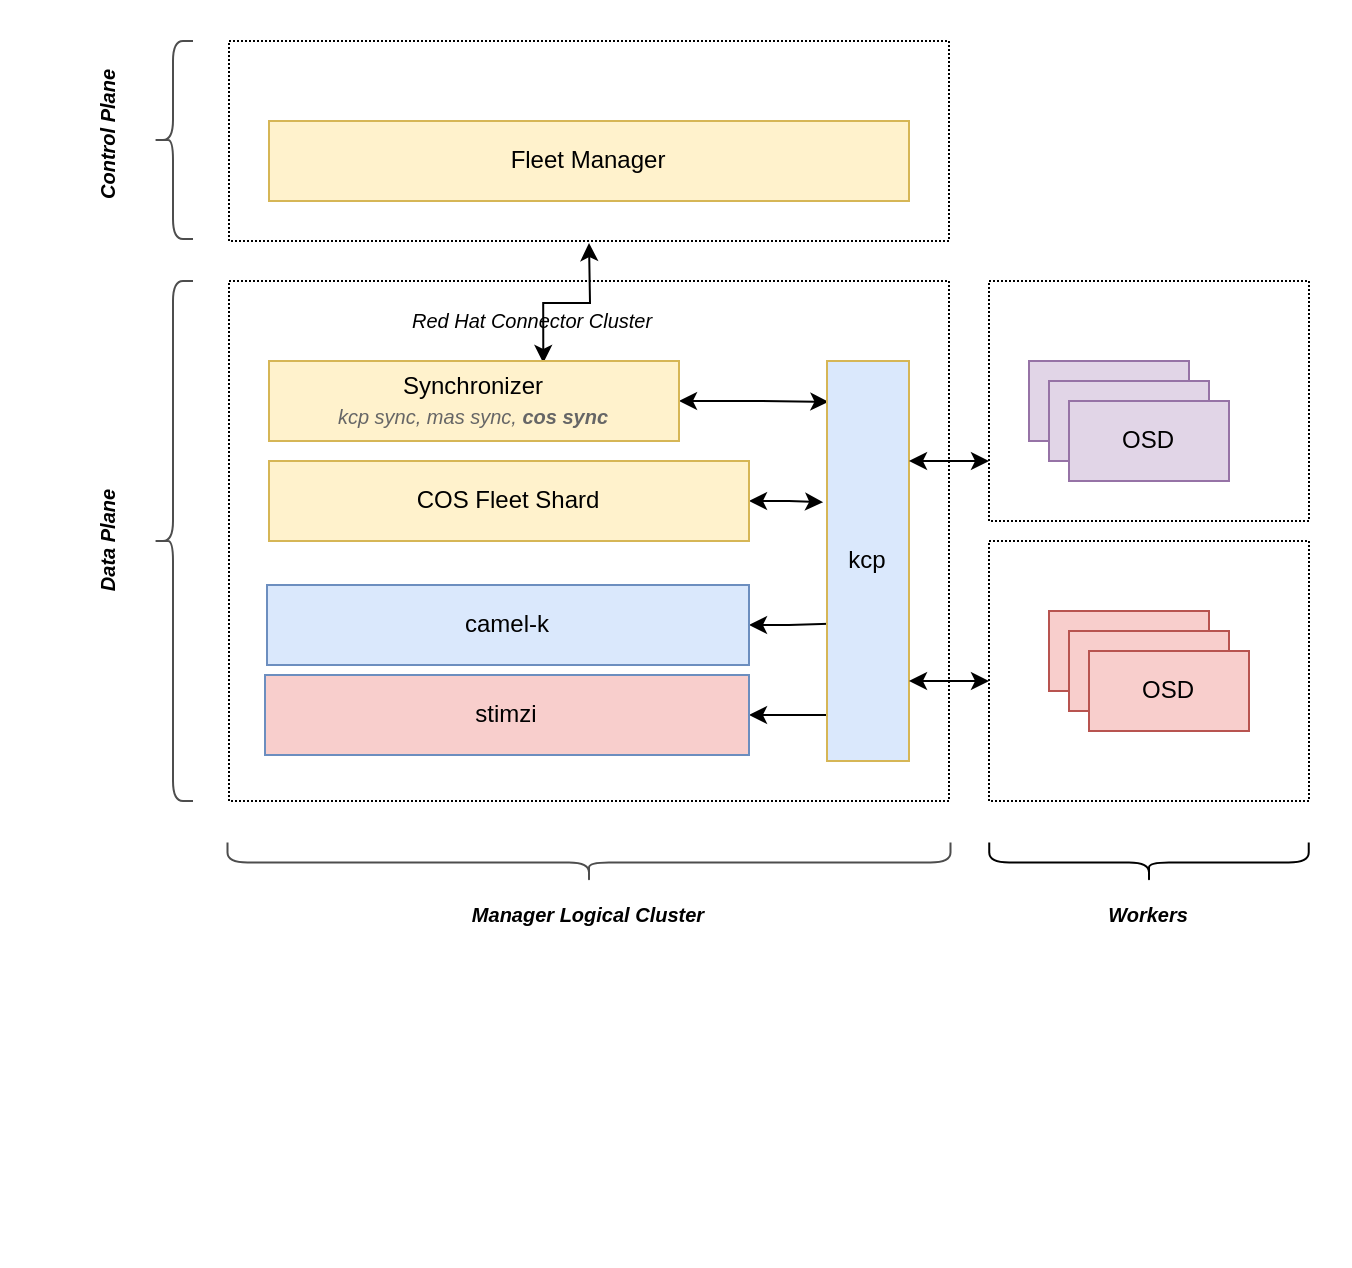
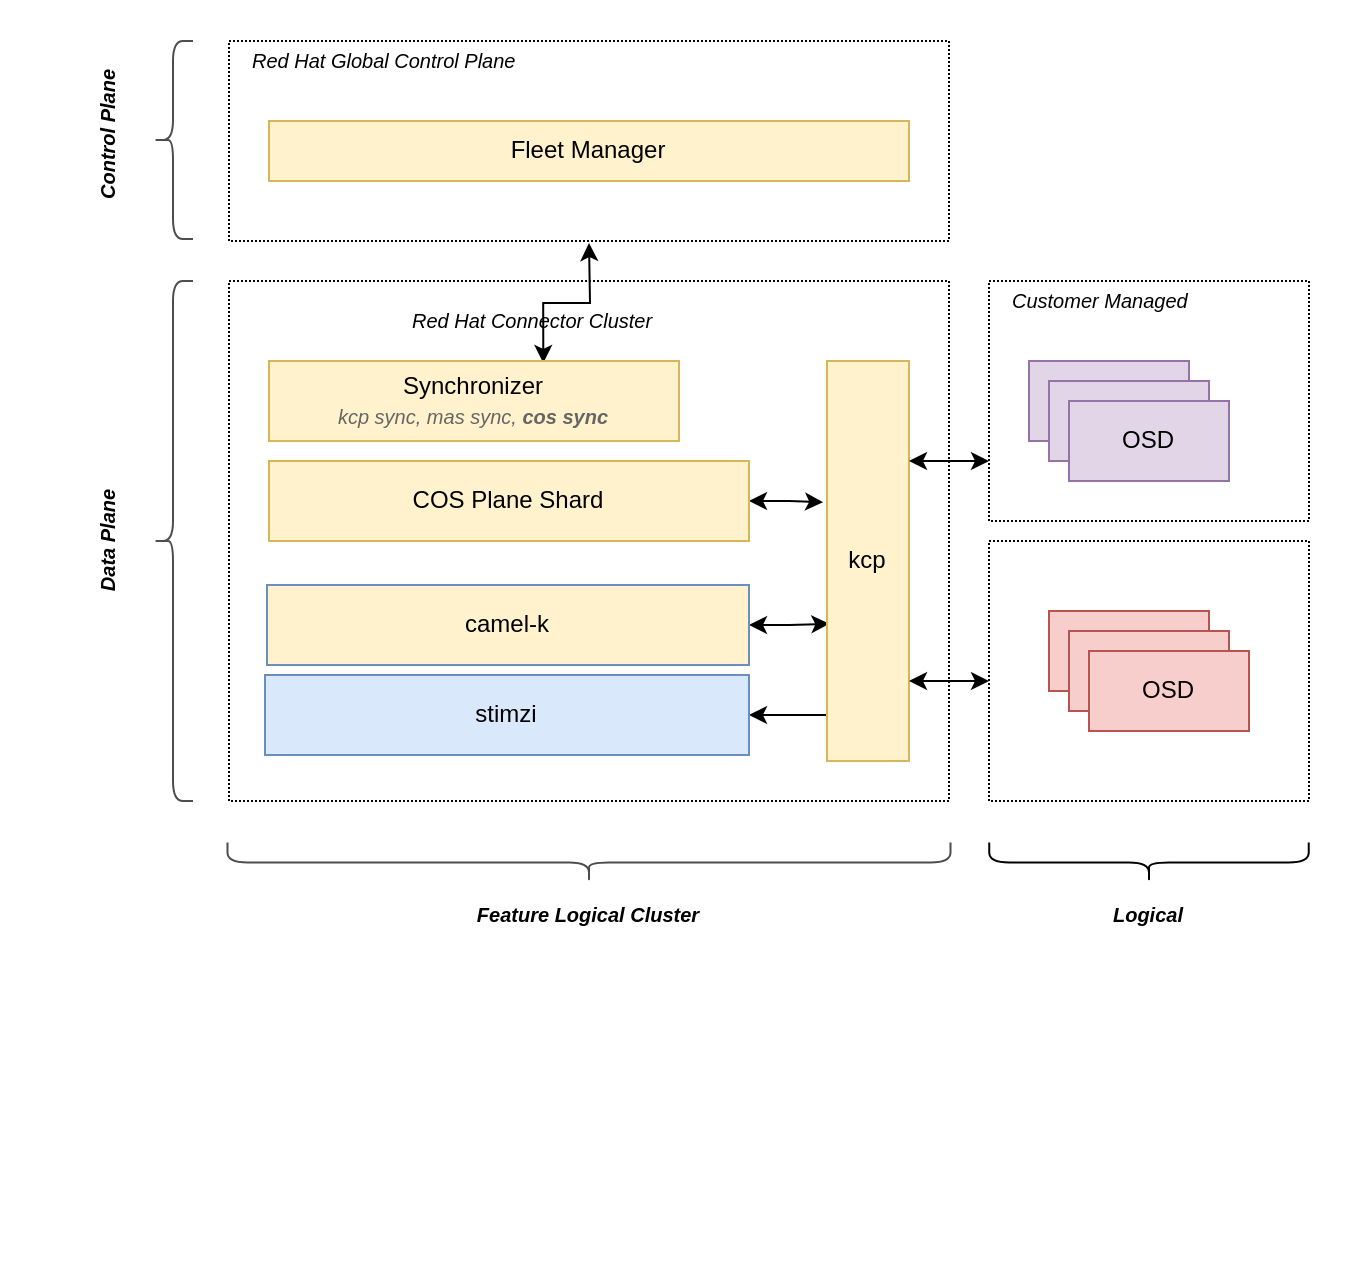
none -> (388, 61)
(589, 161) -> (589, 151)
none -> (1109, 301)
(753, 401) -> none
(509, 501) -> (509, 501)
(868, 561) -> (868, 561)
(819, 624) -> (814, 624)
(508, 625) -> (508, 625)
(507, 715) -> (507, 715)
(589, 915) -> (589, 915)
(1149, 915) -> (1149, 915)
